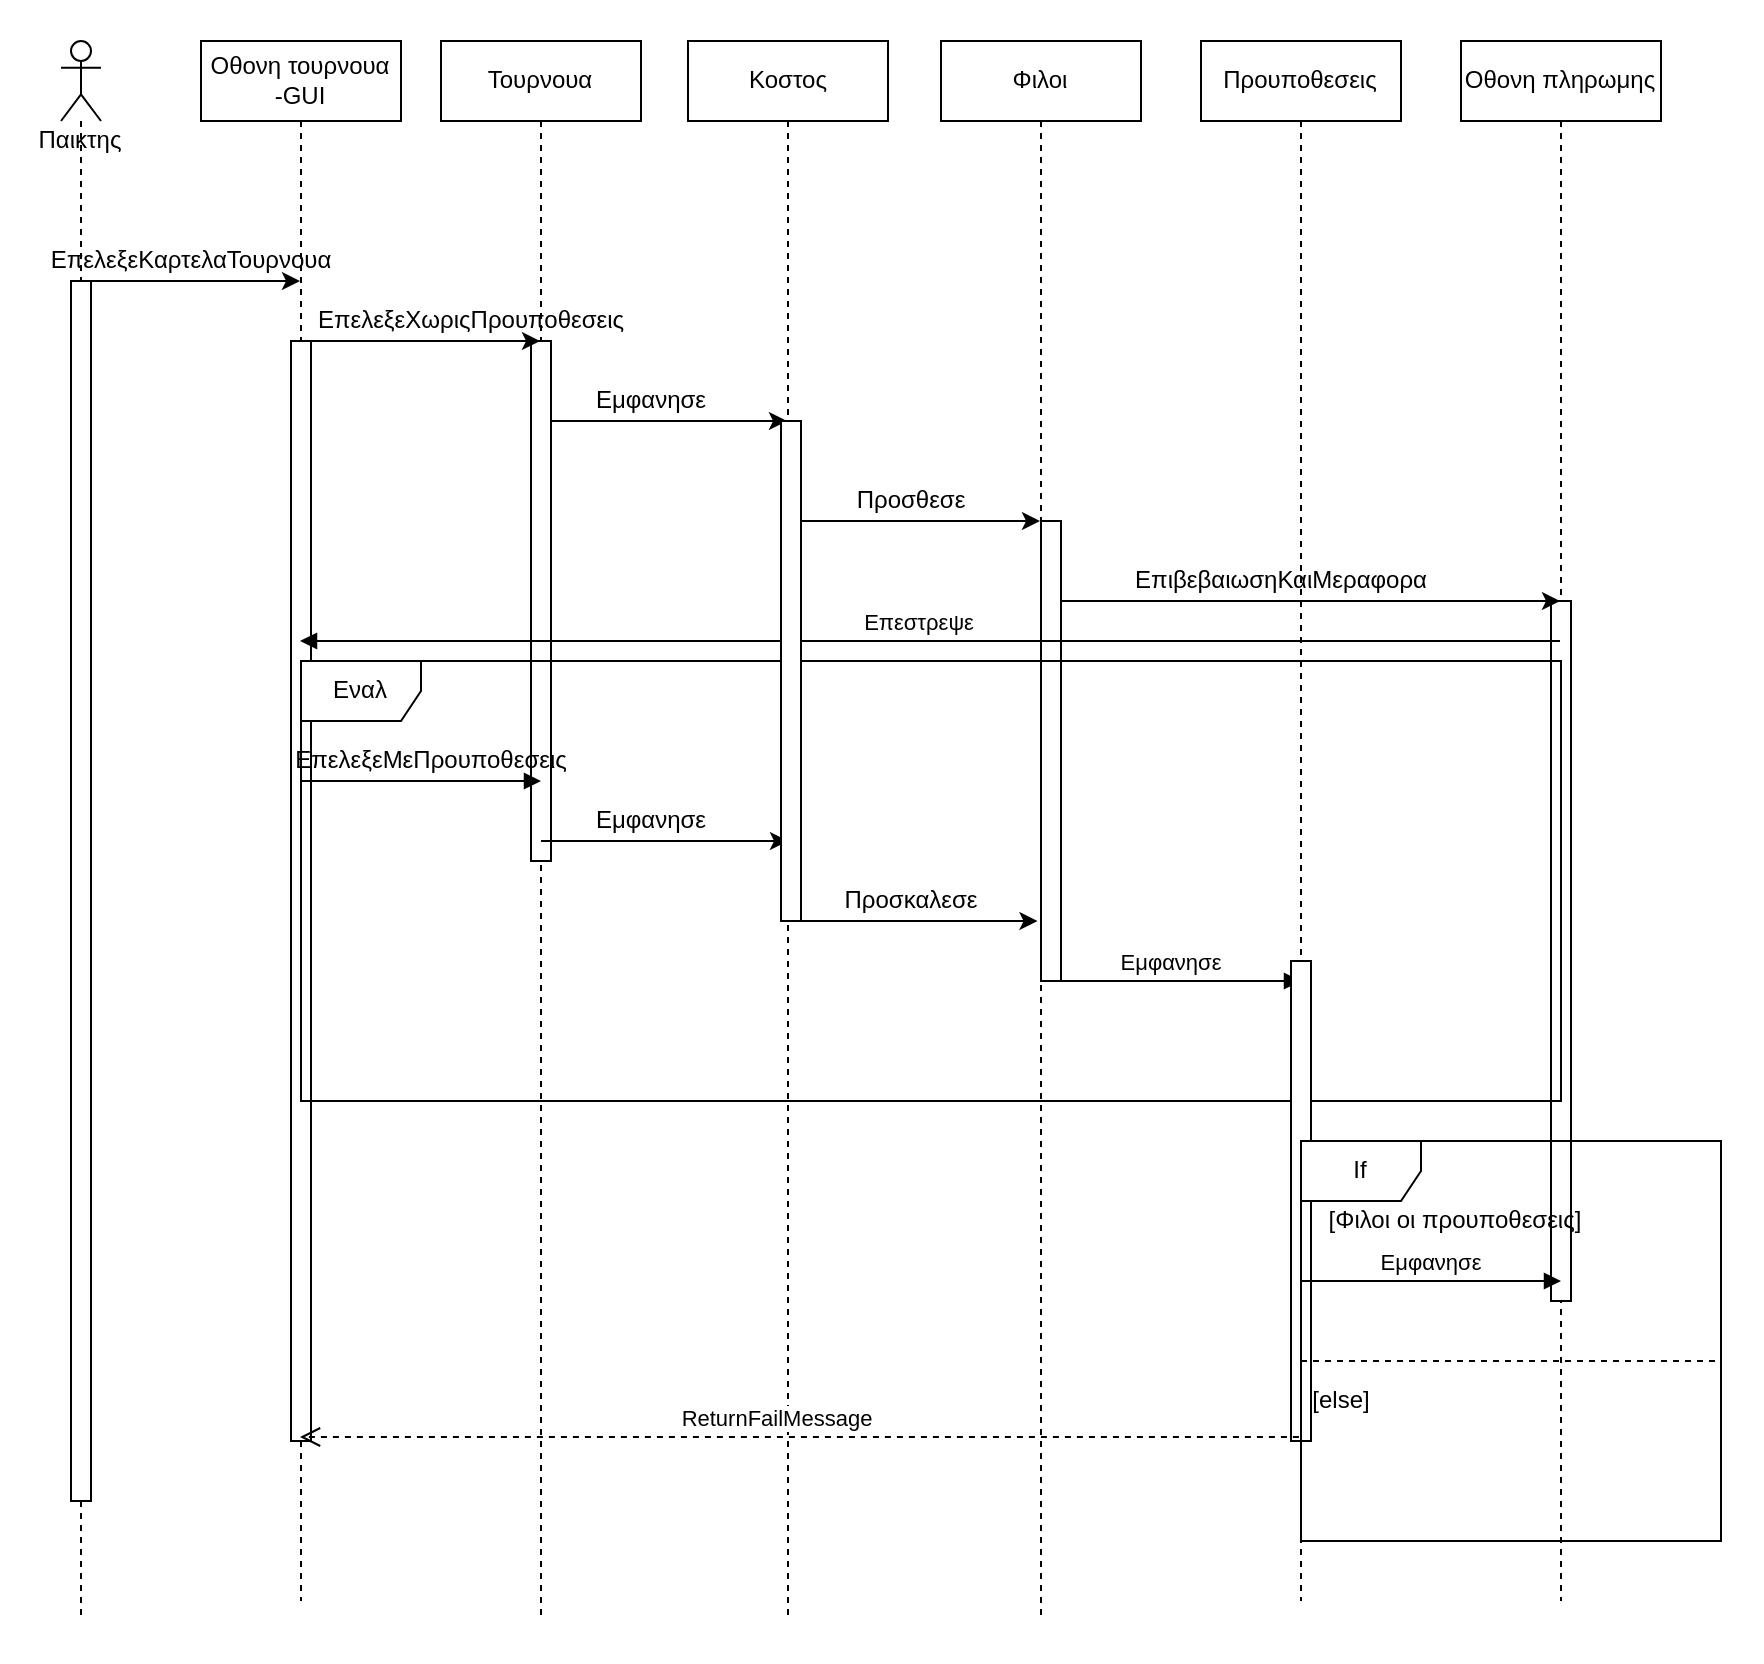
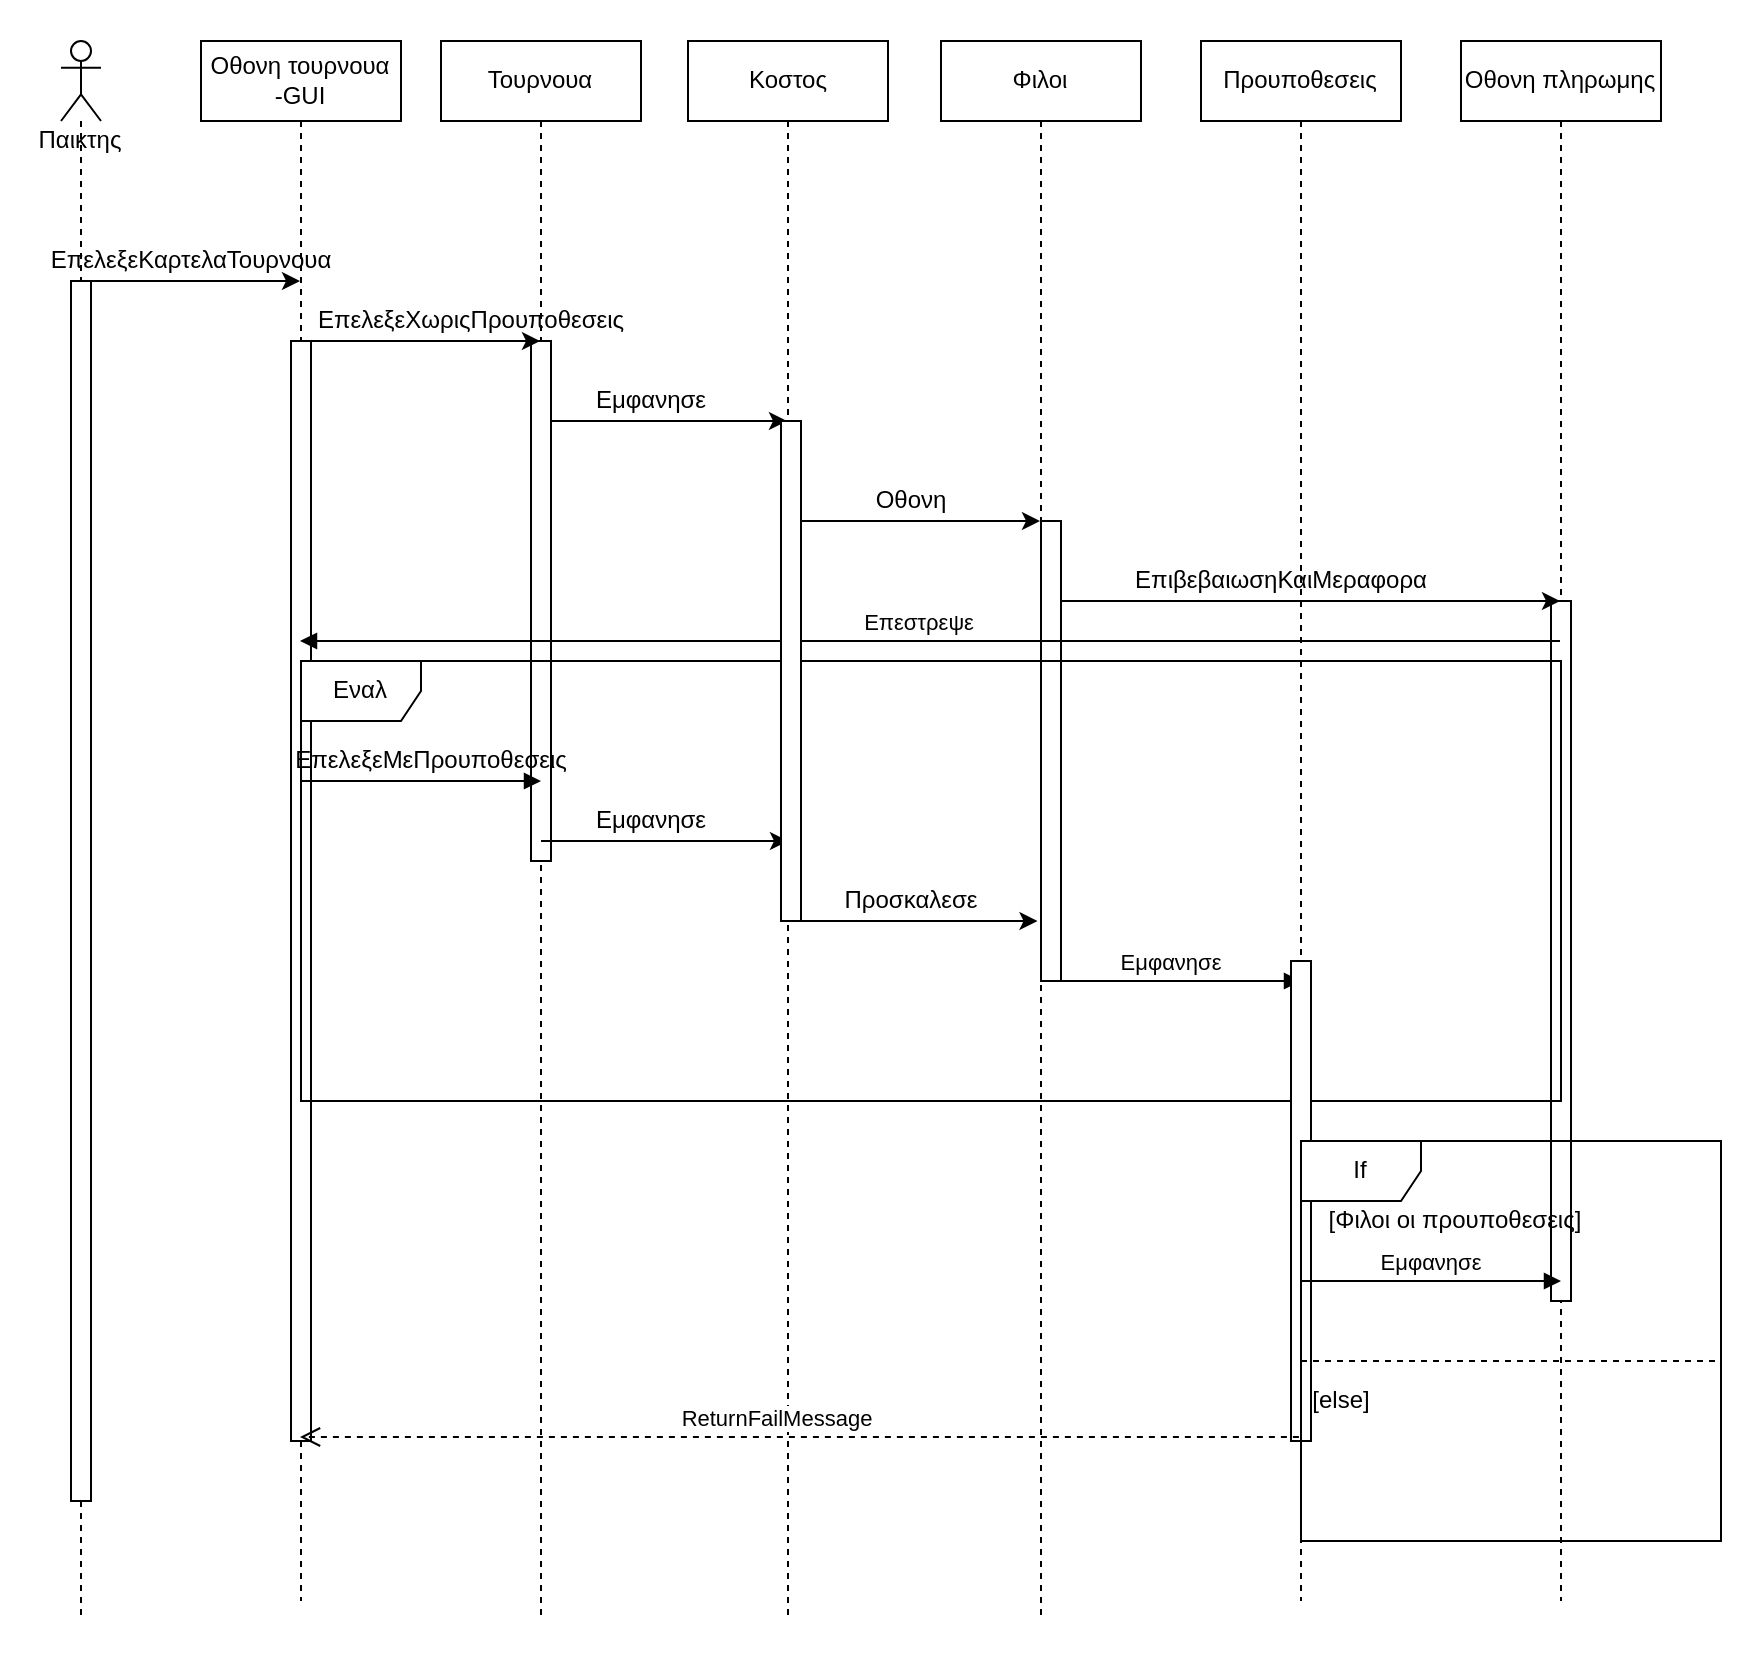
(912, 501) -> (912, 501)
